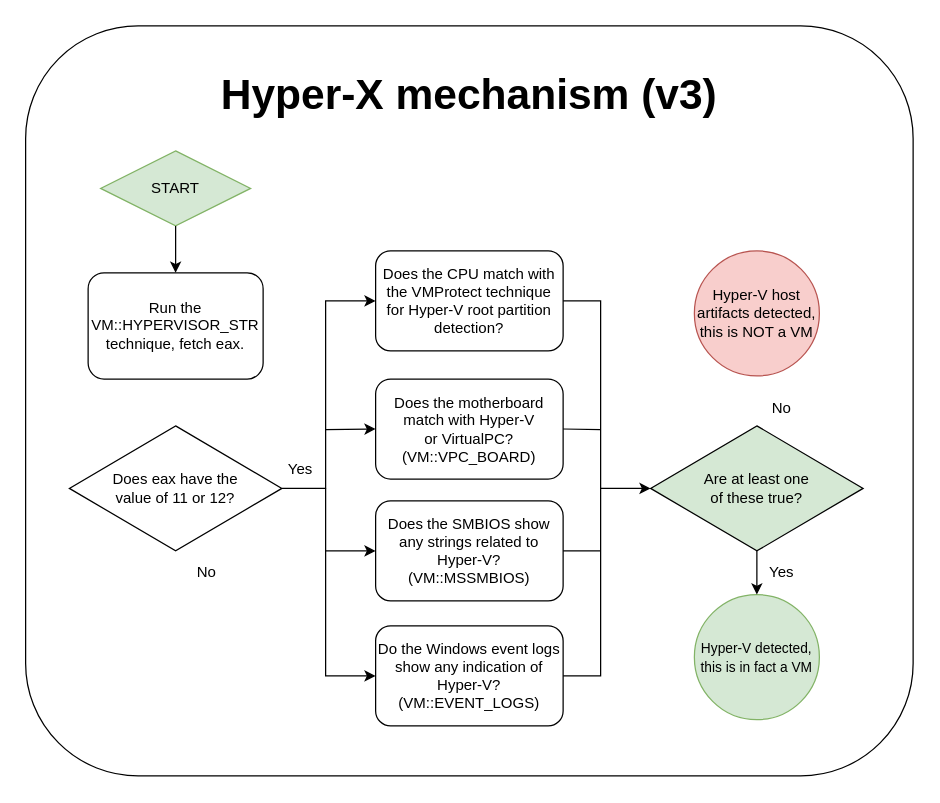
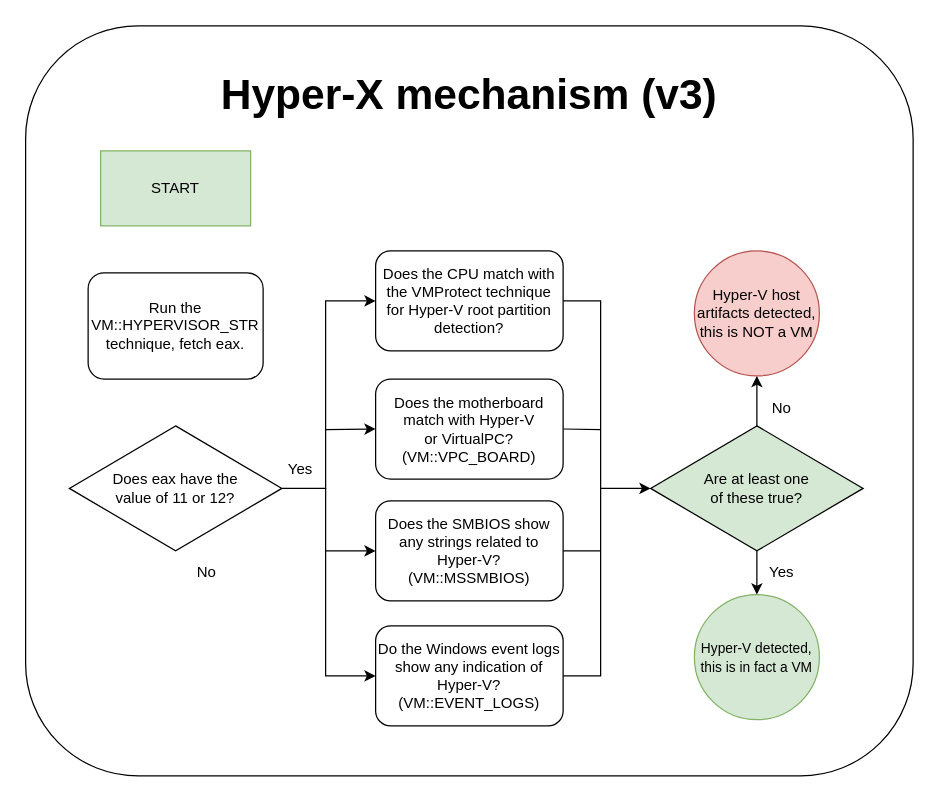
(176, 188) -> (176, 188)
(176, 245) -> none
none -> (757, 405)
